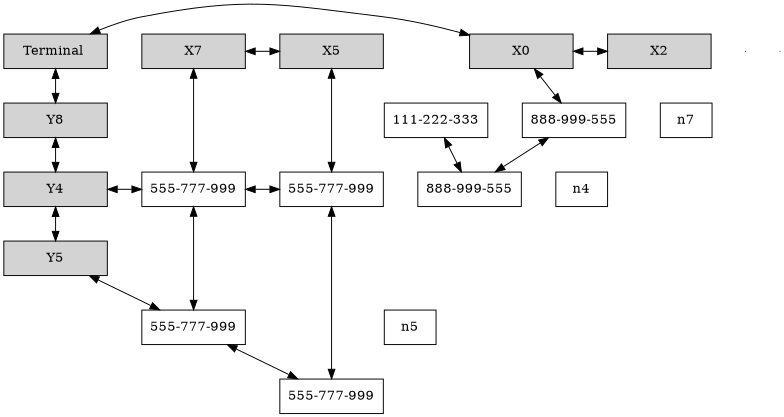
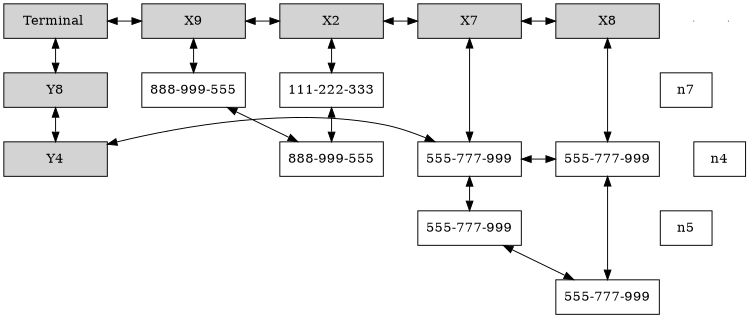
none -> (401, 21)
(332, 51) -> (608, 21)
(521, 51) -> (194, 21)
none -> (332, 55)
(56, 258) -> none
